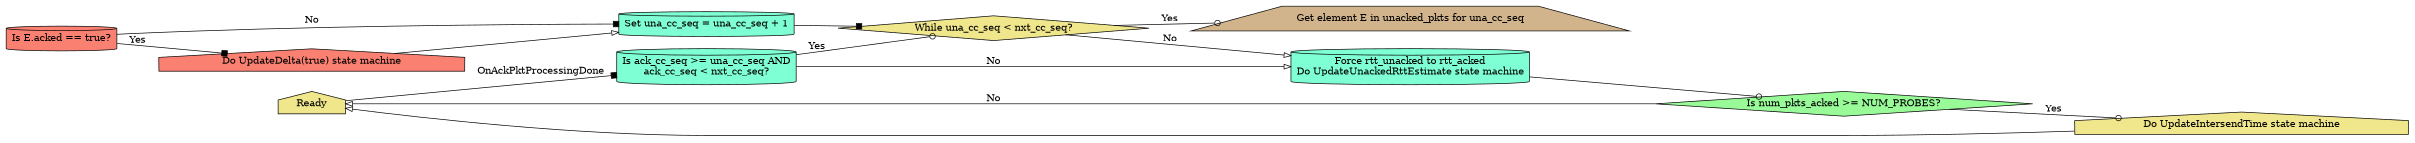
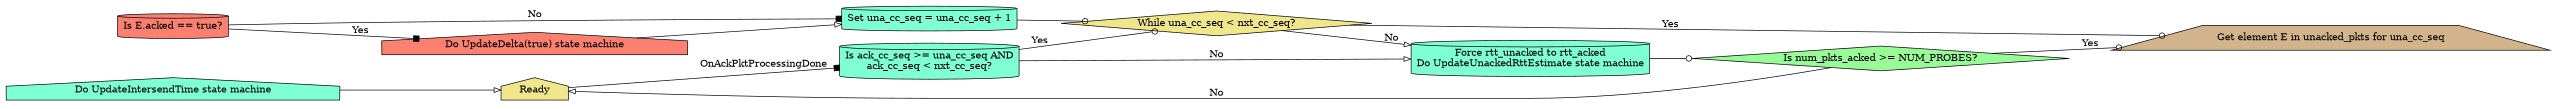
(824, 26) -> (1050, 21)
(2032, 114) -> (2054, 50)
(2242, 124) -> (173, 90)
